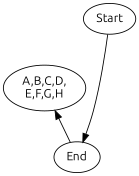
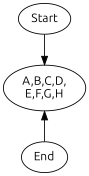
(99, 85) -> (45, 45)
